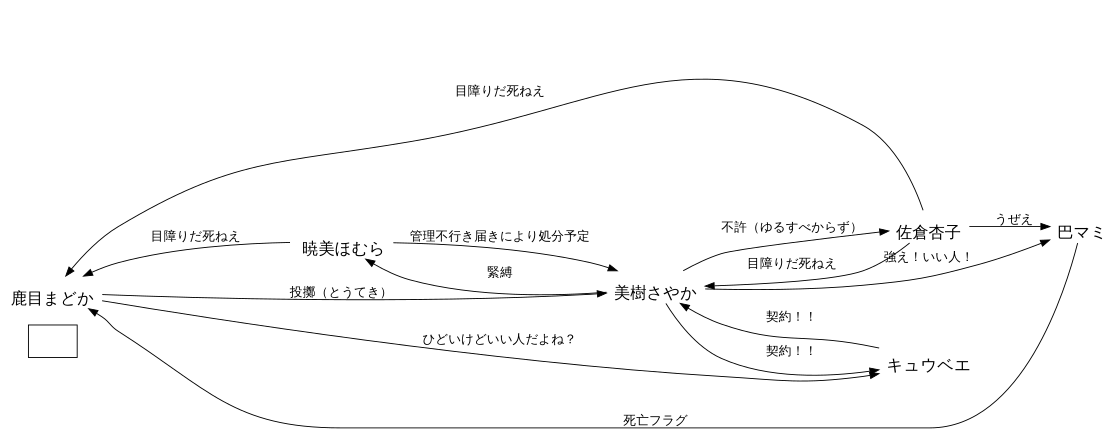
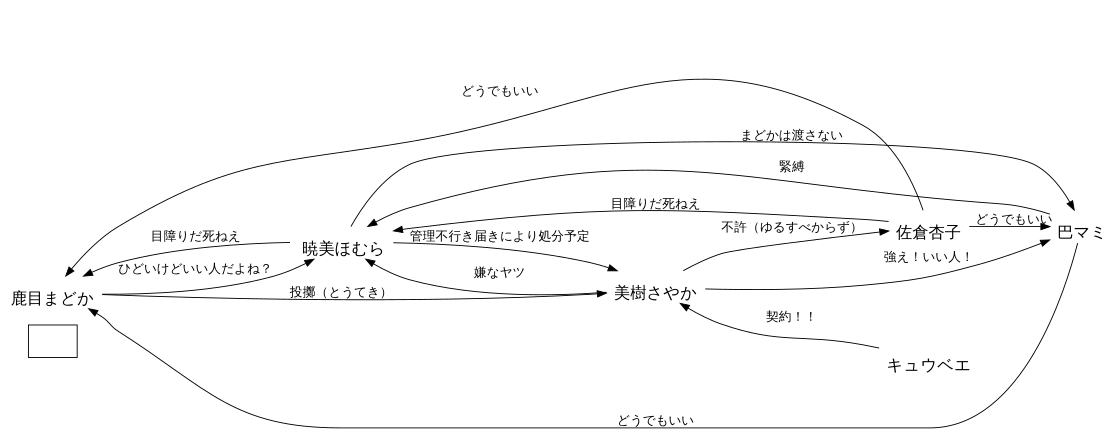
(500, 92) -> (500, 92)
none -> (705, 142)
none -> (711, 173)
(1014, 220) -> (1014, 220)
(500, 273) -> (500, 273)
(816, 279) -> (645, 211)
(485, 355) -> (206, 289)
(755, 369) -> none
(656, 421) -> (656, 421)
